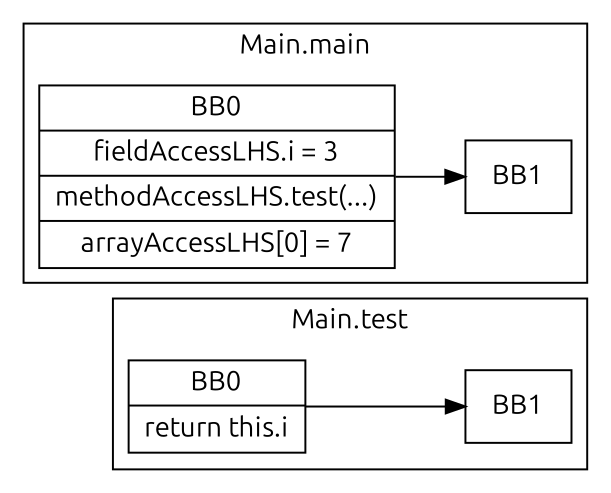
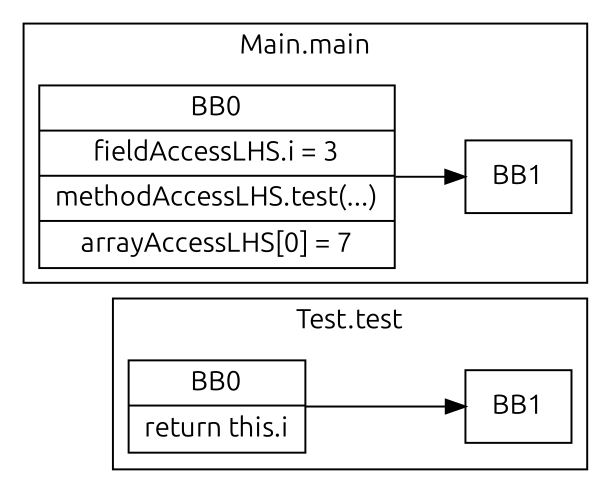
(350, 321) -> (350, 321)
